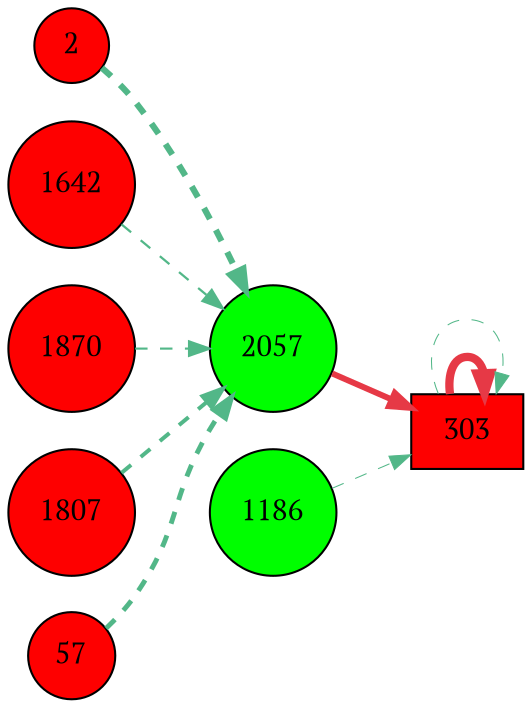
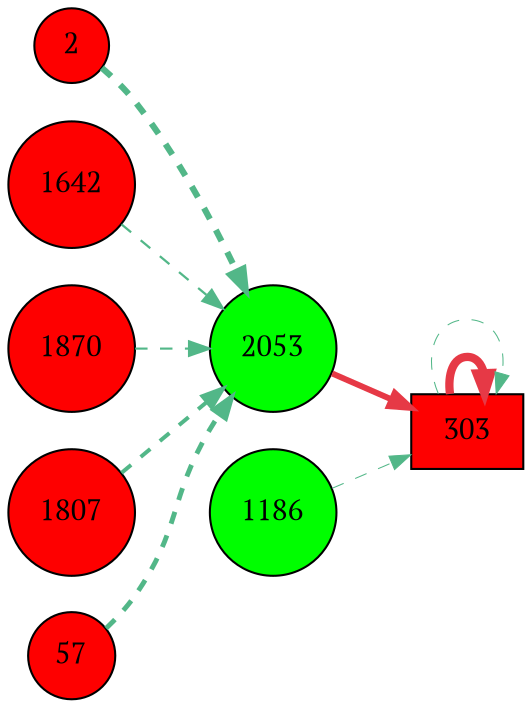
(273, 349) -> (273, 349)
